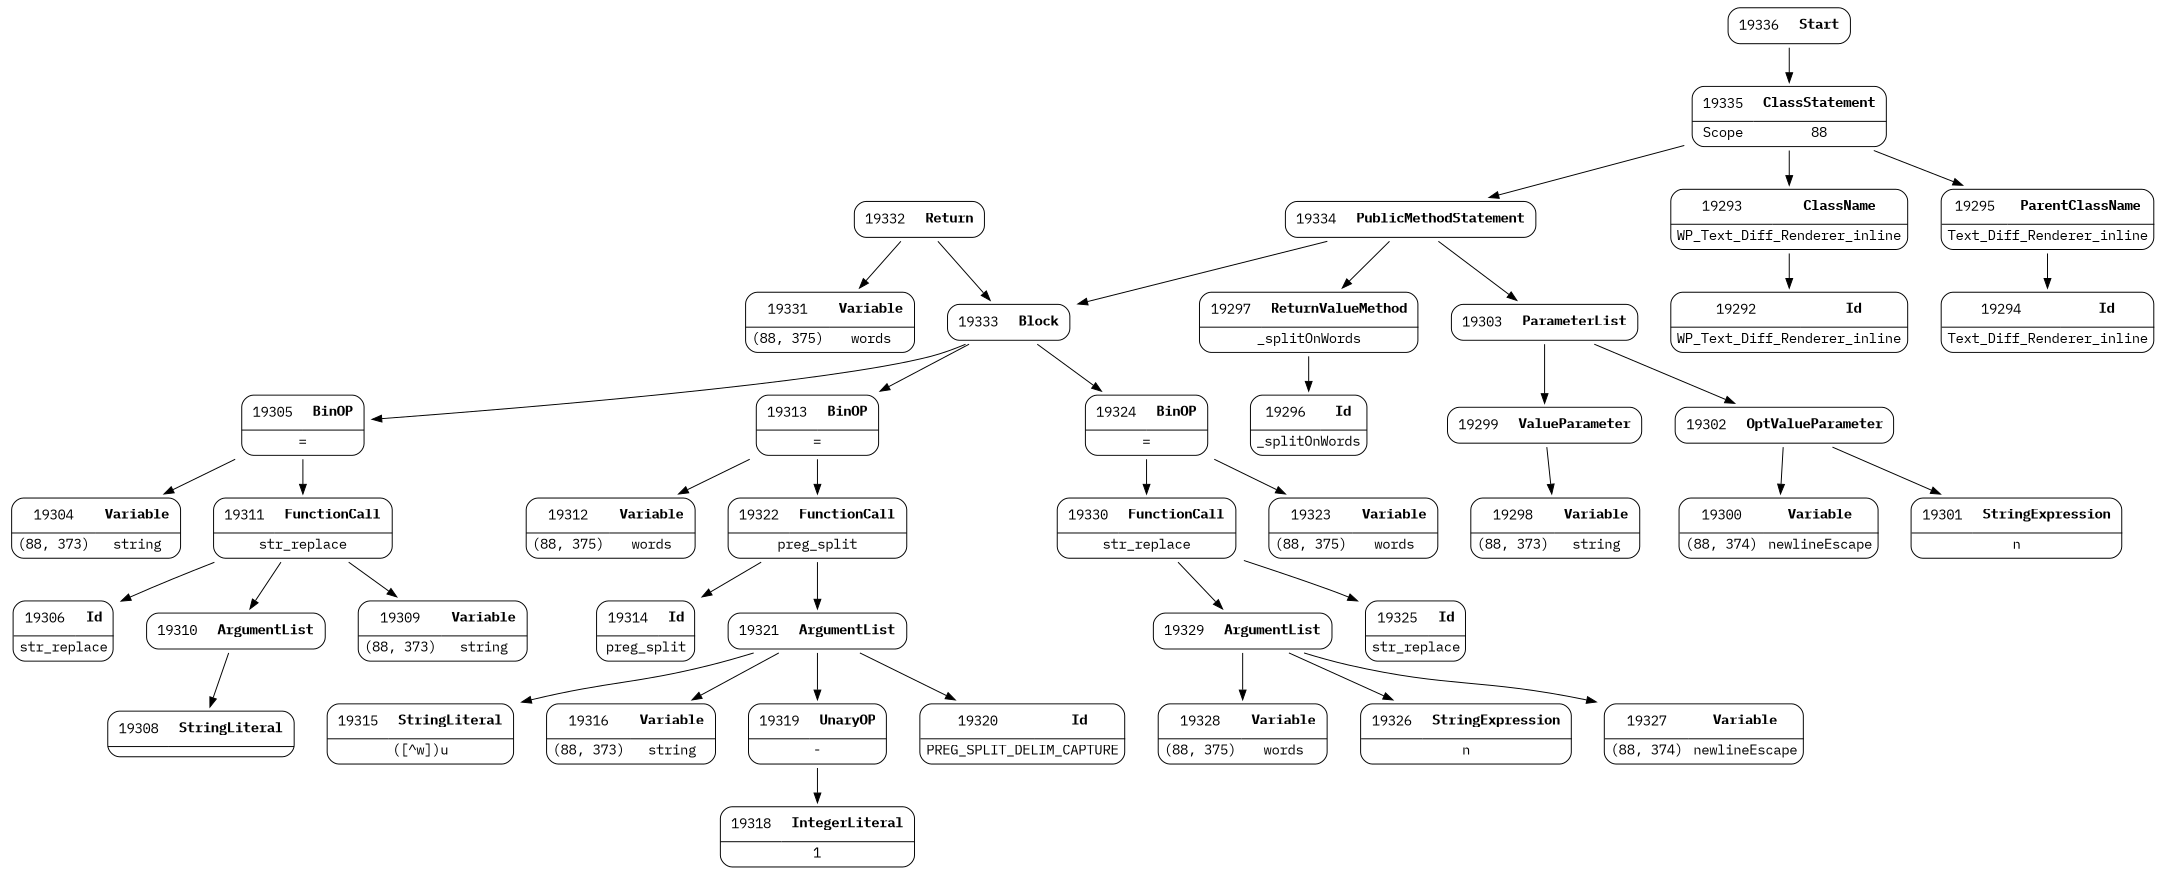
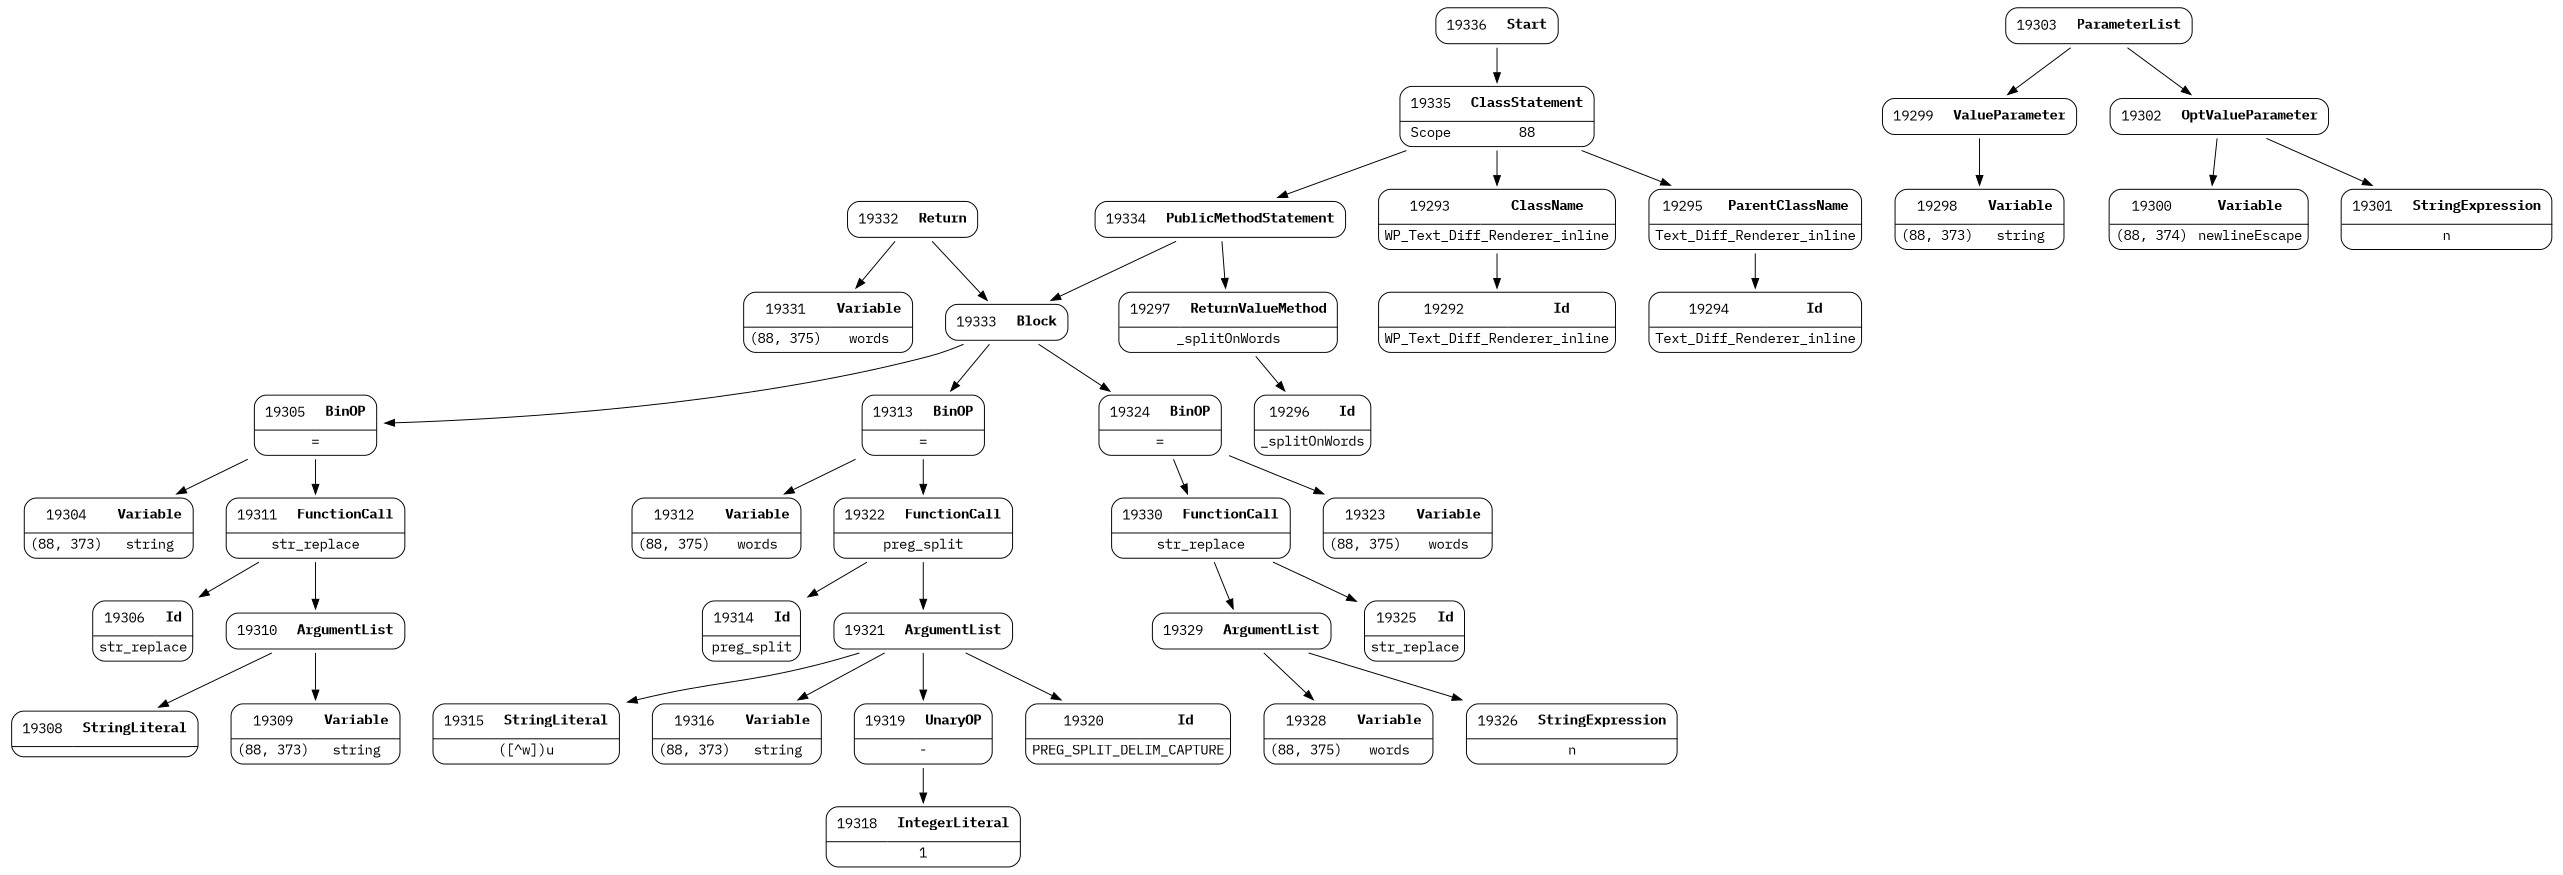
(1474, 268) -> none
(369, 577) -> (316, 671)
(1704, 734) -> none
